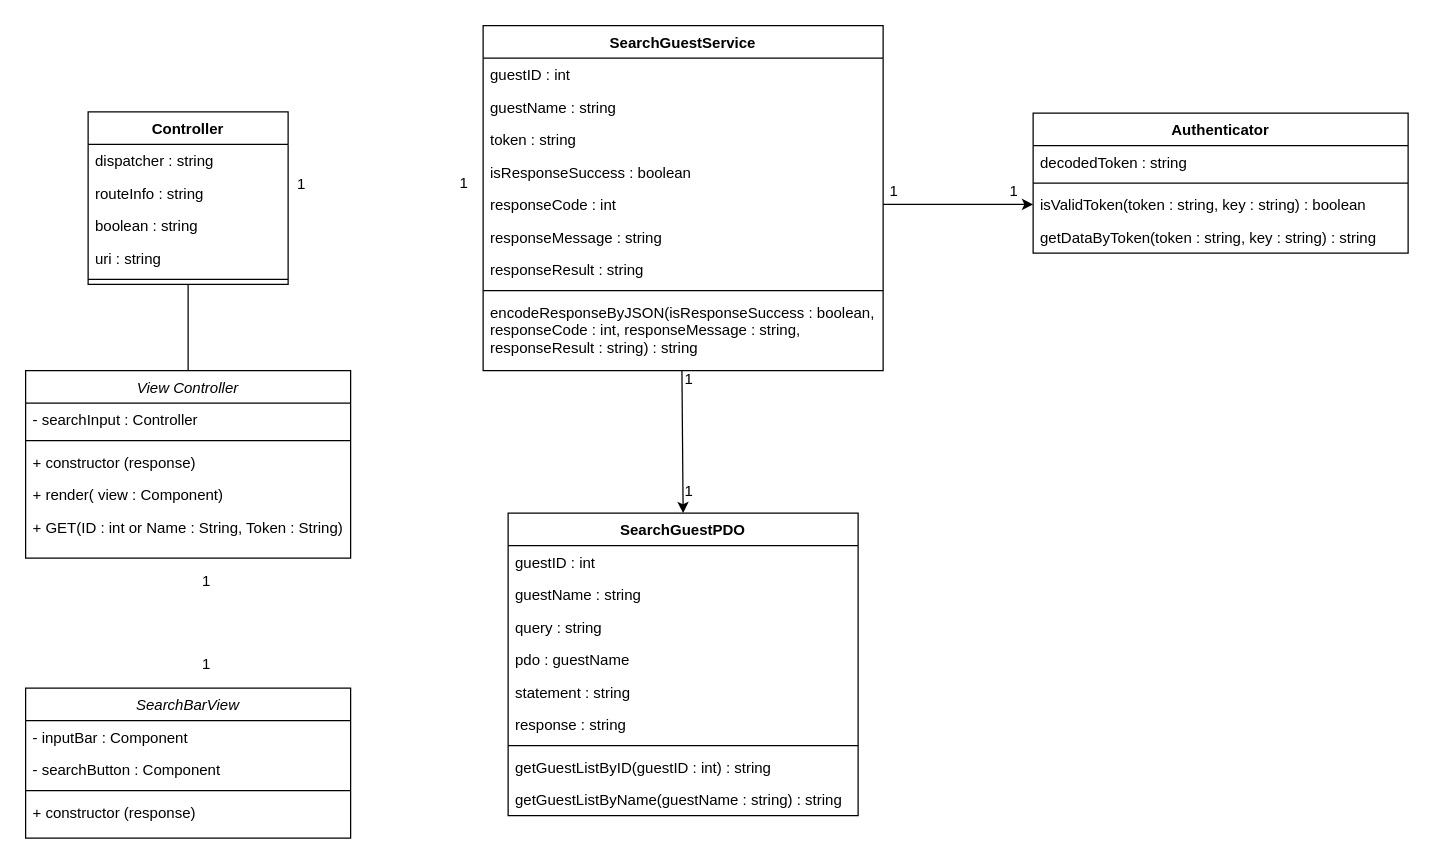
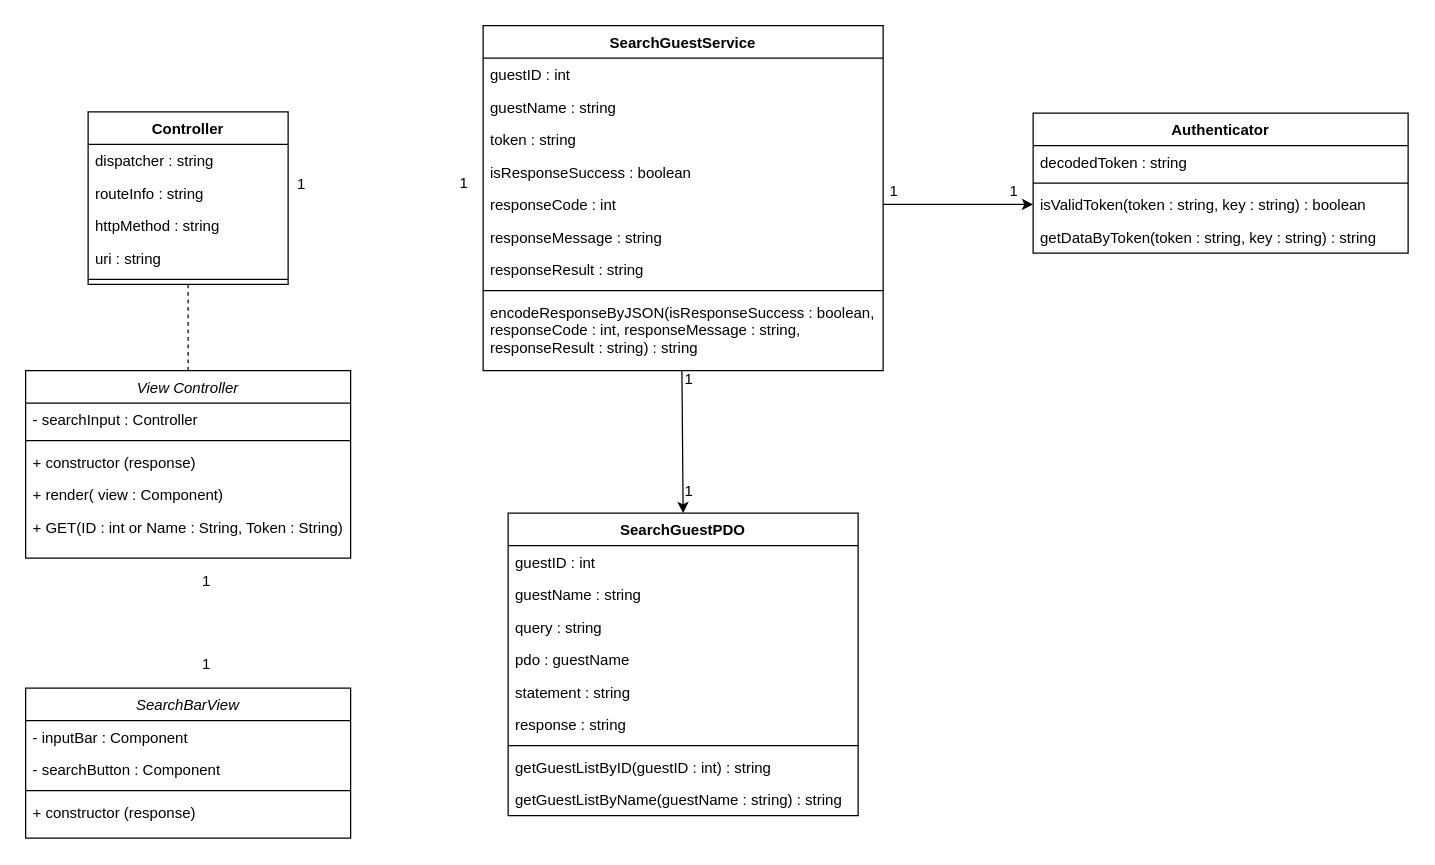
(152, 226) -> (167, 226)
(188, 328) -> (188, 328)
